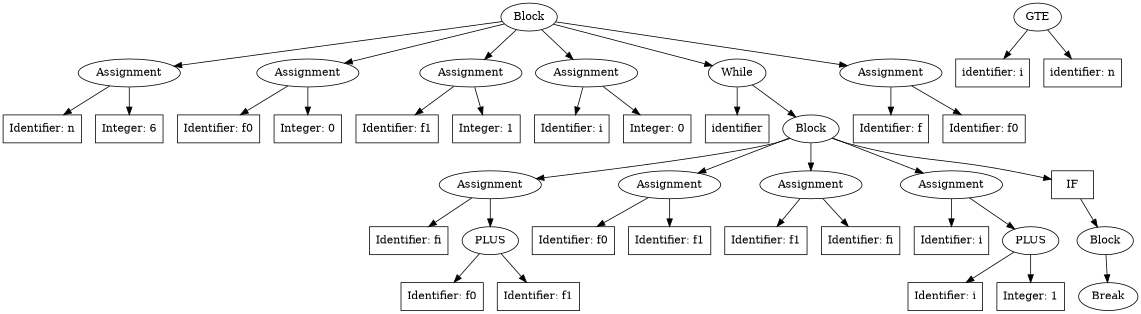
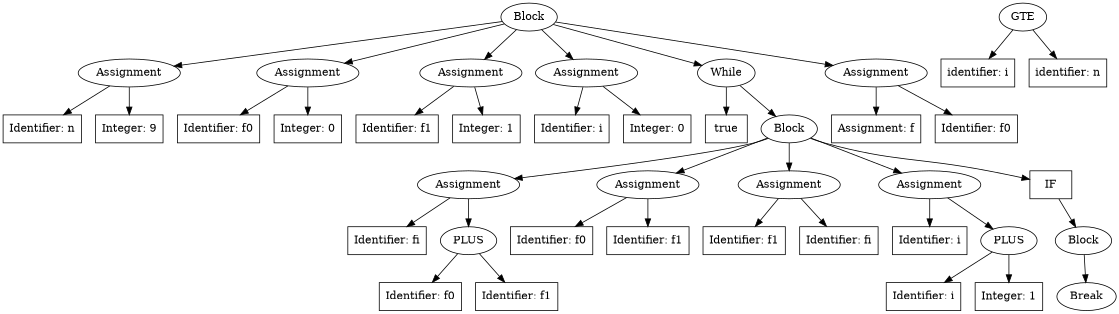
(129, 129) -> (129, 129)
(737, 129) -> (726, 129)
(891, 129) -> (876, 129)
